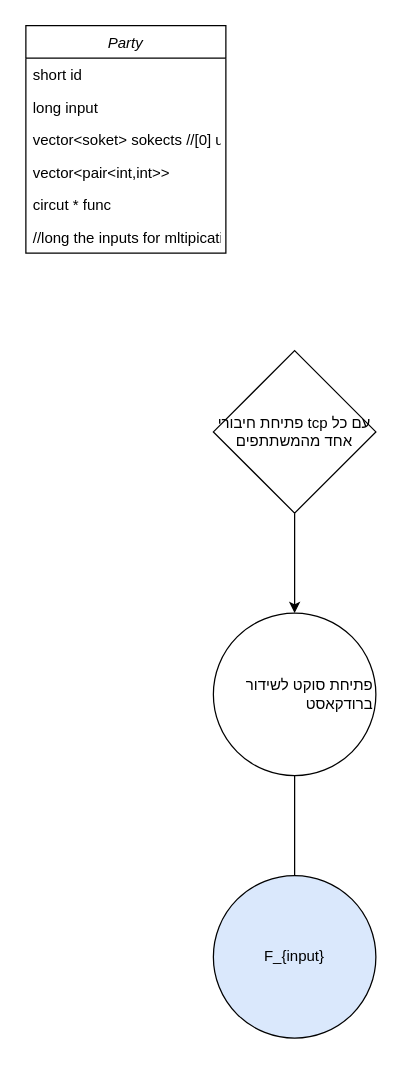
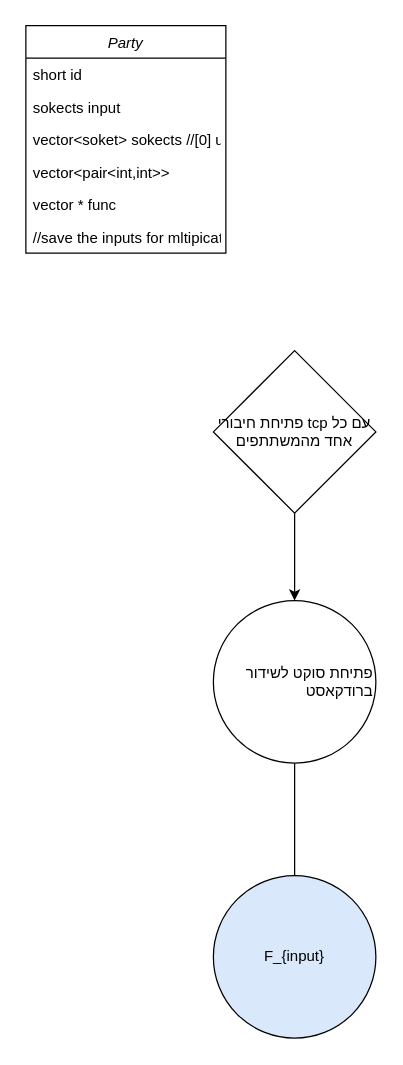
(69, 108) -> (83, 108)
(81, 205) -> (83, 205)
(179, 238) -> (181, 238)
(294, 694) -> (294, 682)
